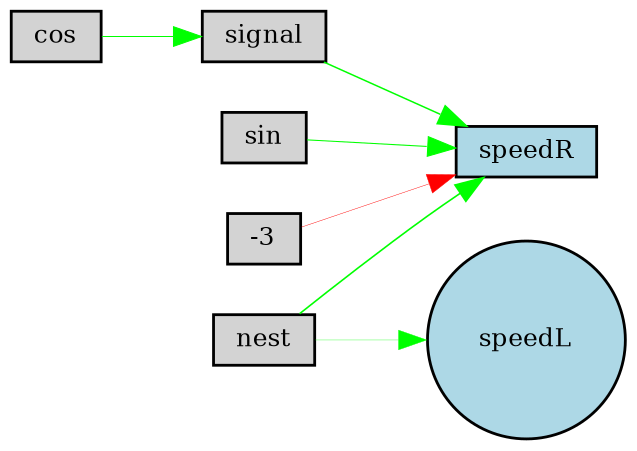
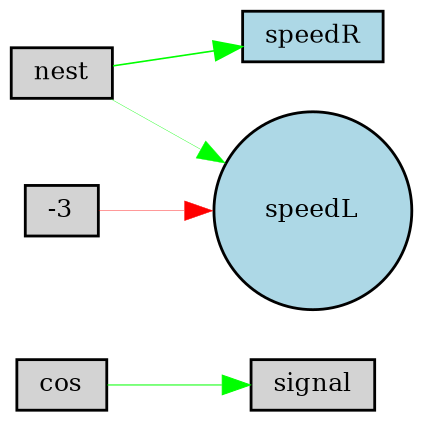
(382, 88) -> none
(264, 138) -> none
(365, 205) -> (141, 211)
